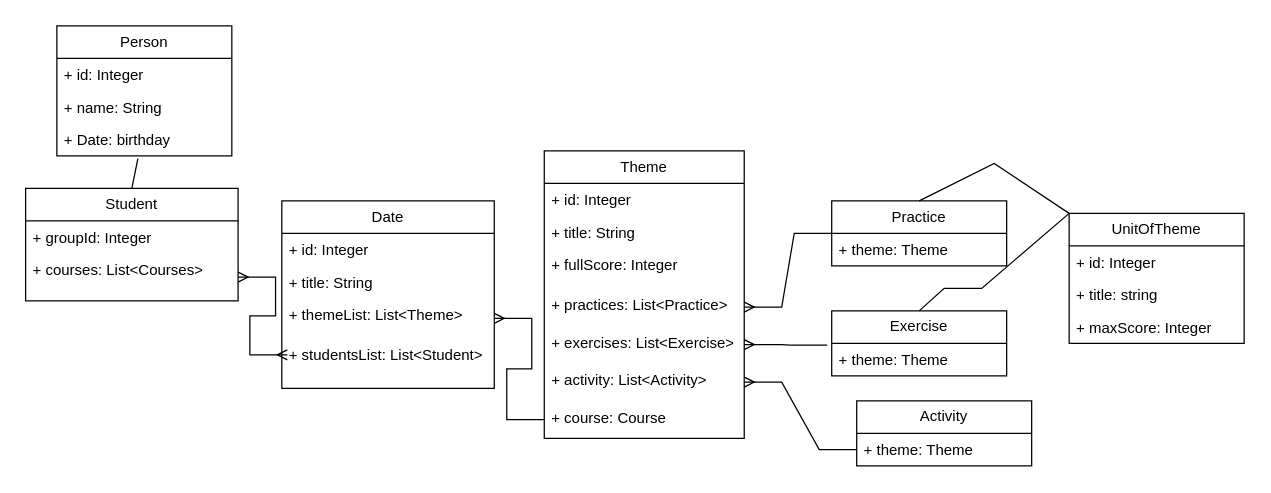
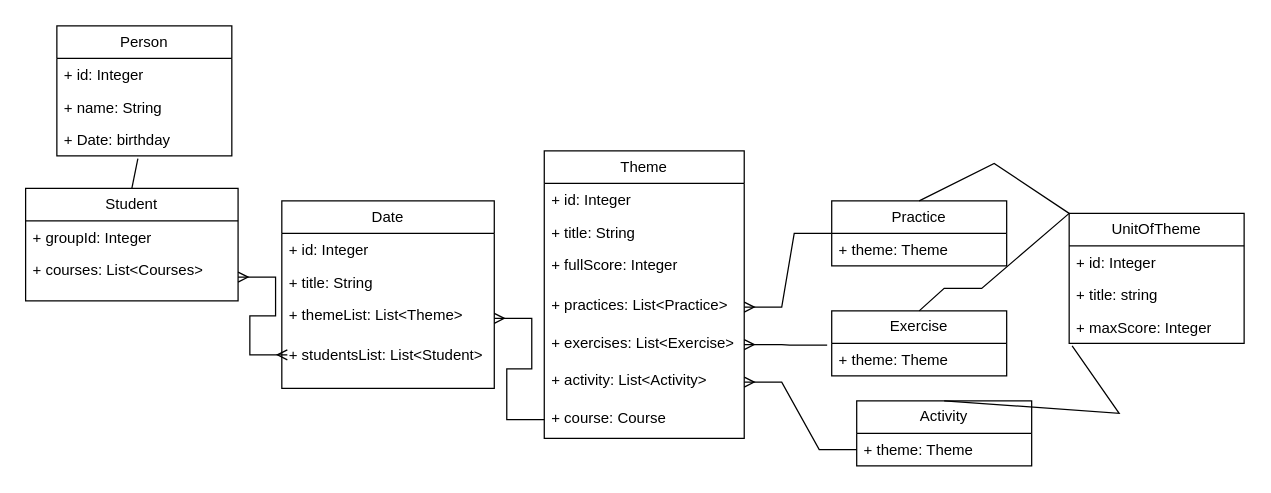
none -> (1086, 411)
